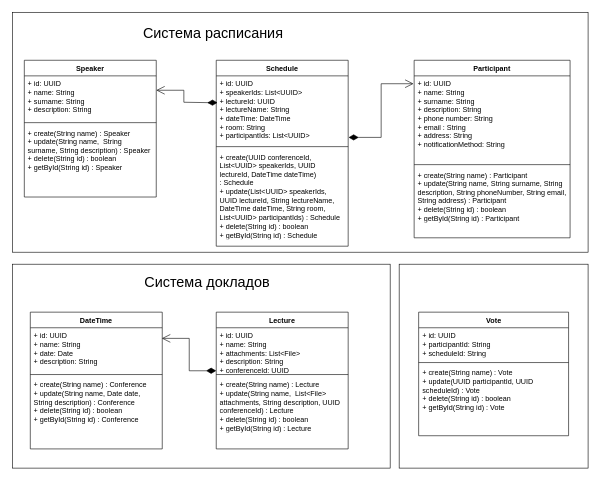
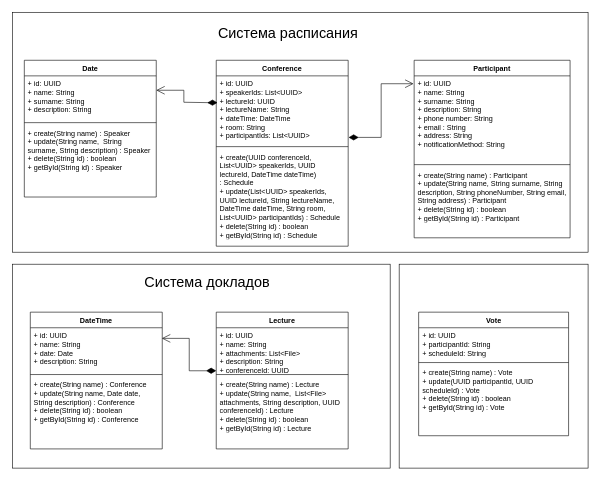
(213, 33) -> (288, 33)
(90, 69) -> (90, 69)
(282, 69) -> (282, 69)
